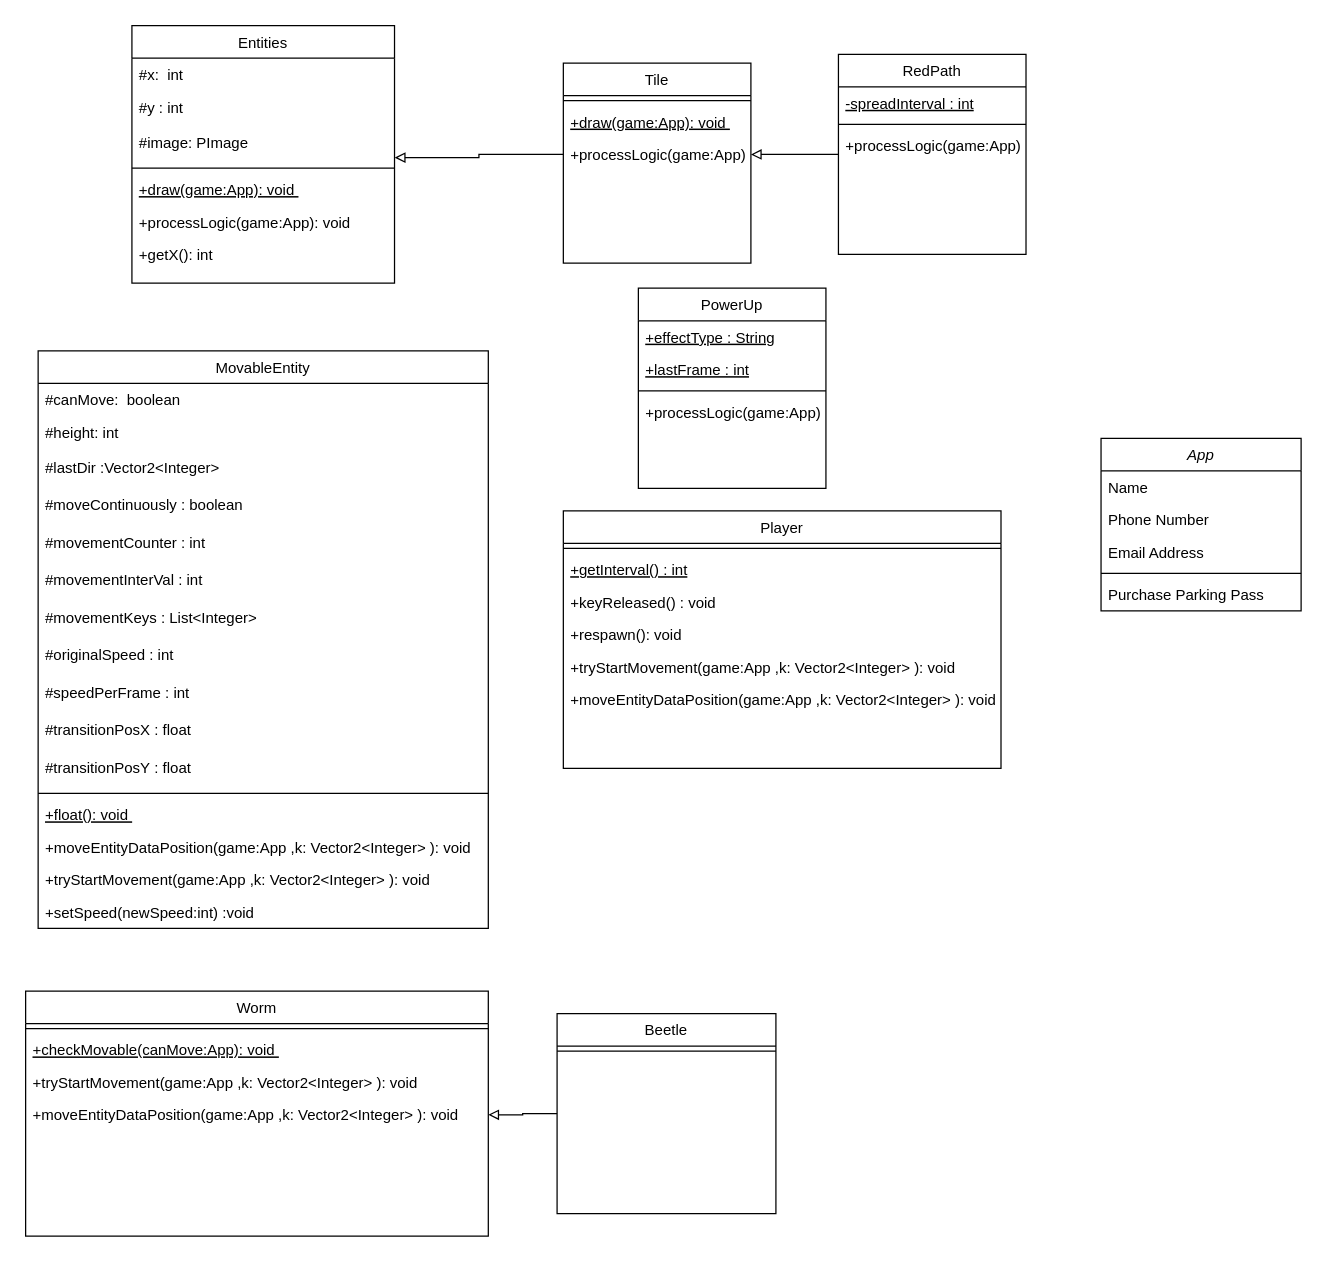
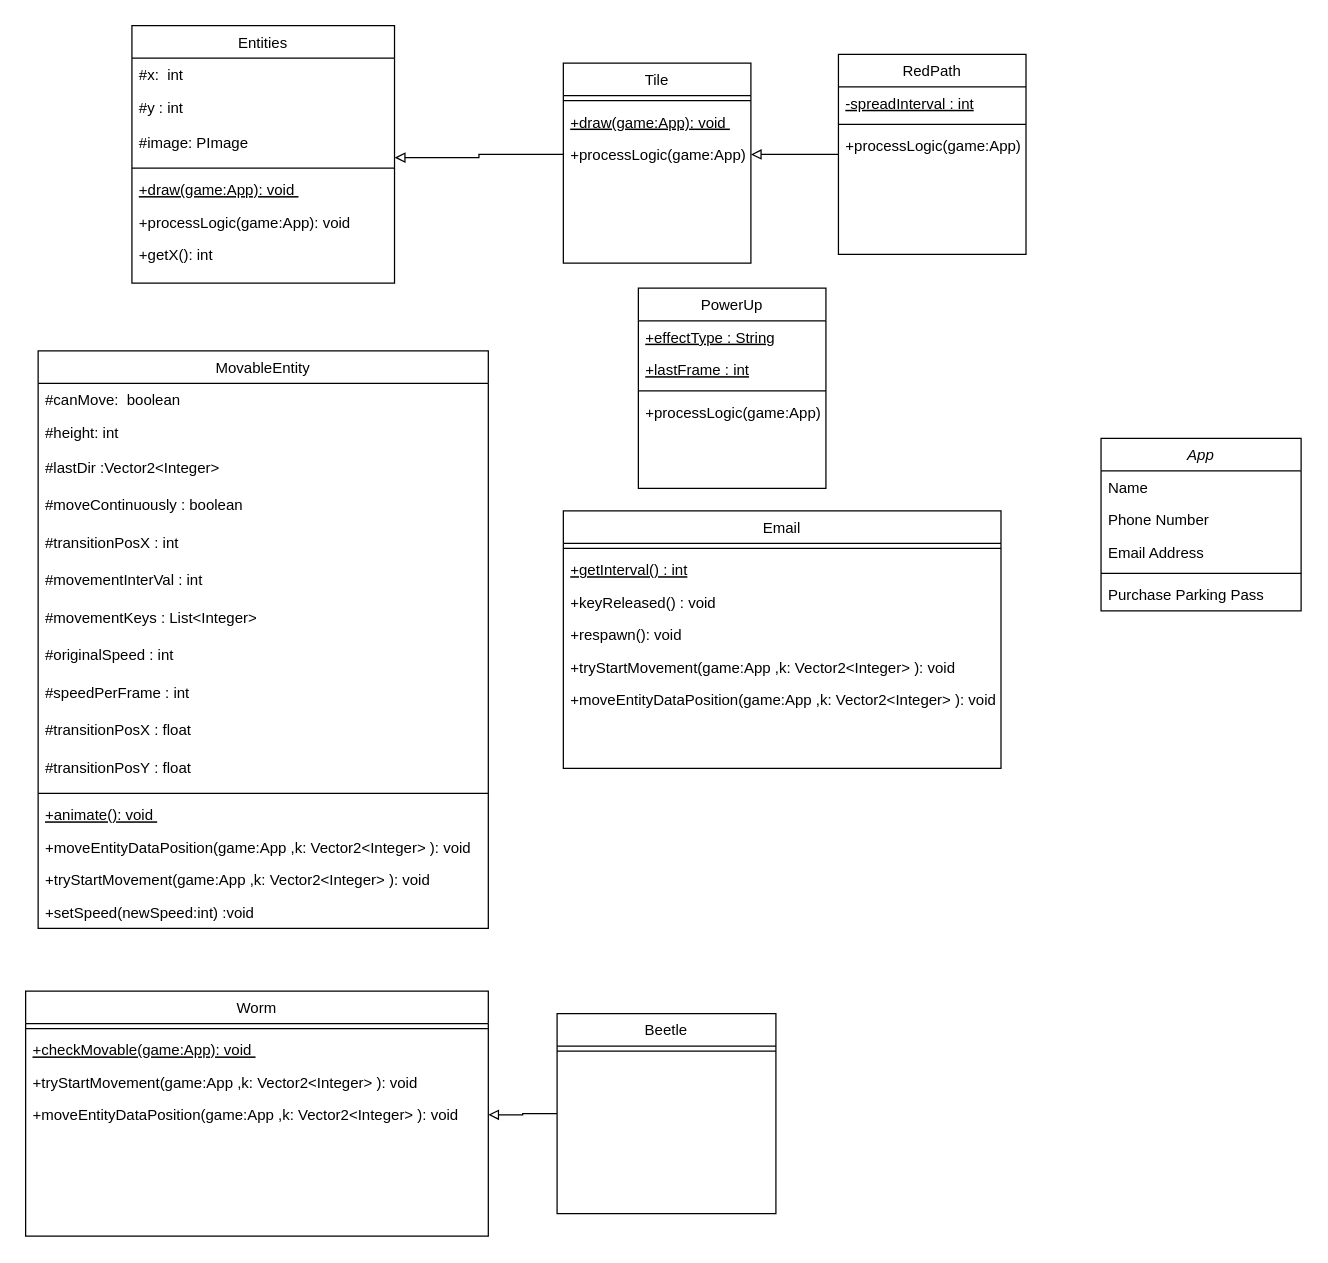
(781, 528) -> (781, 528)
(132, 543) -> (123, 543)
(96, 815) -> (104, 815)
(157, 1050) -> (145, 1050)
